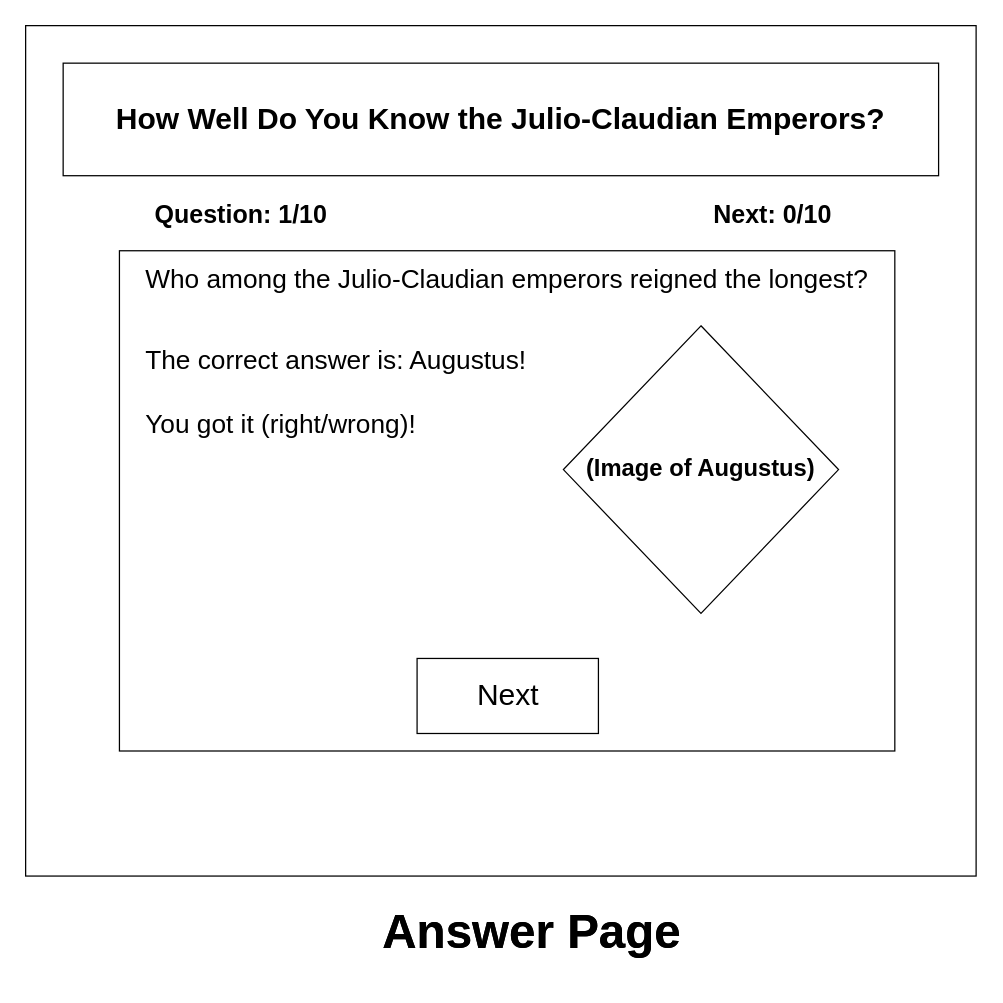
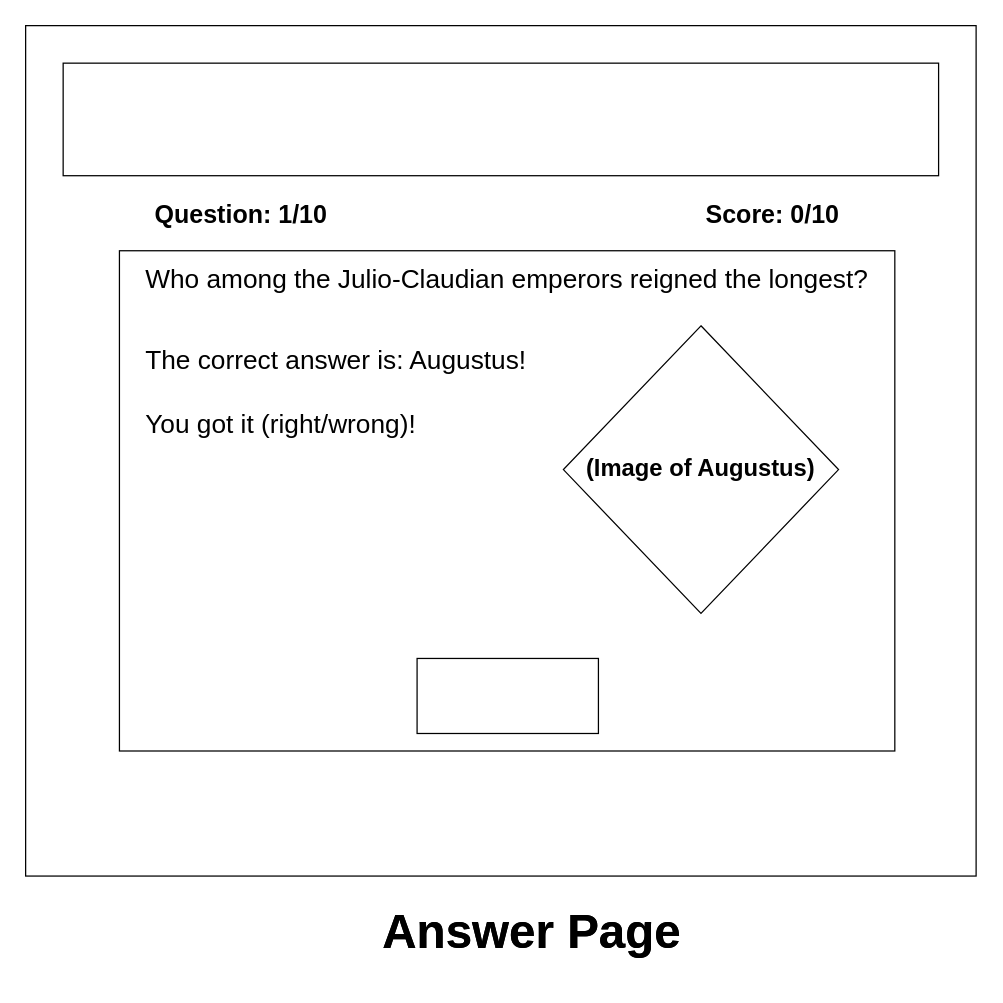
(501, 119) -> none
(773, 213) -> (773, 213)
(508, 696) -> none
